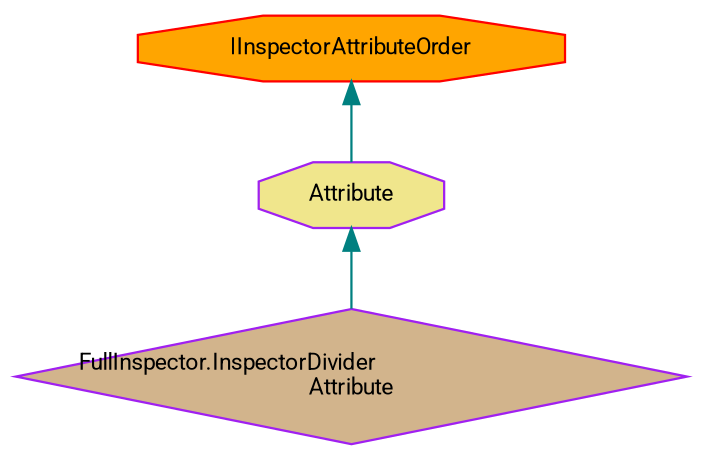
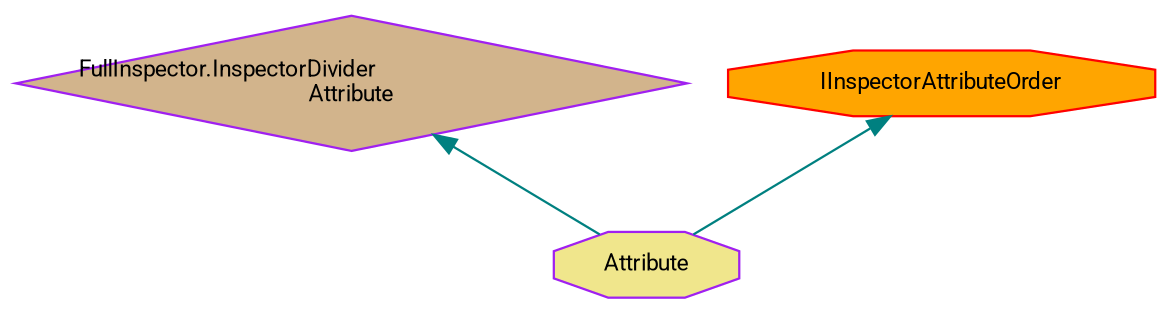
(351, 280) -> (526, 190)
